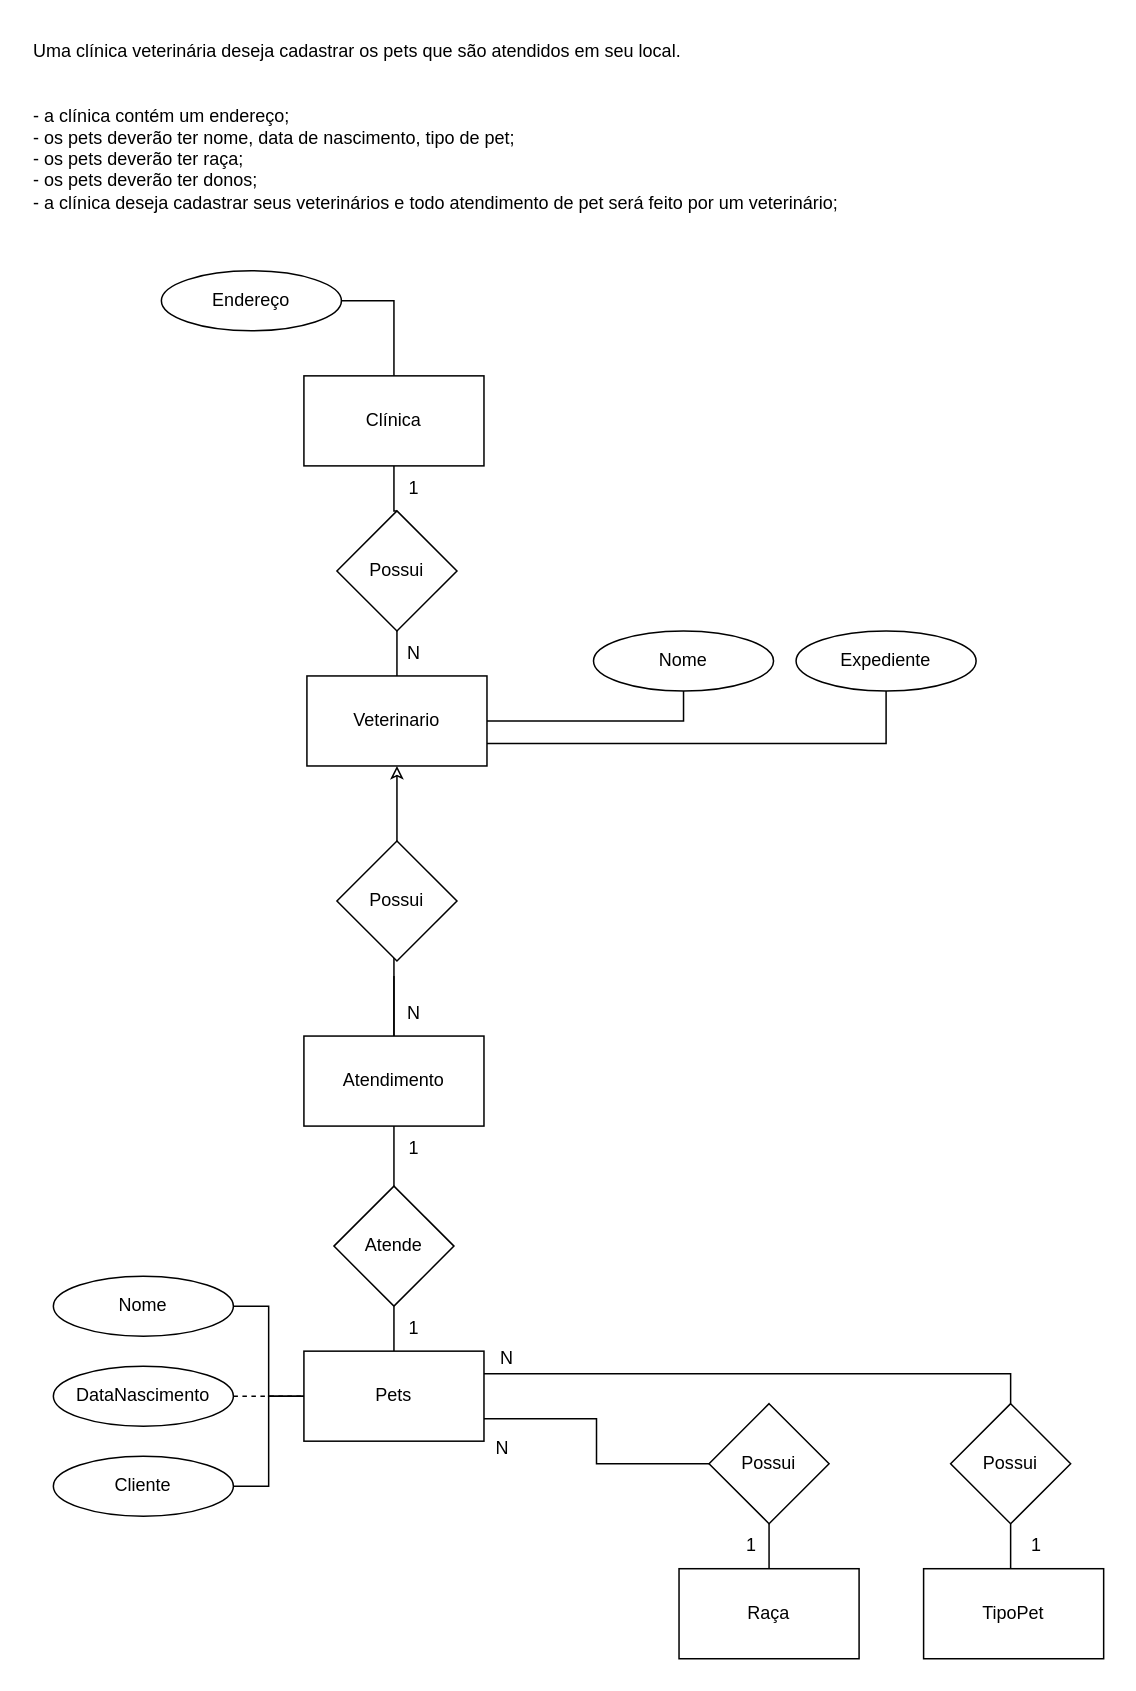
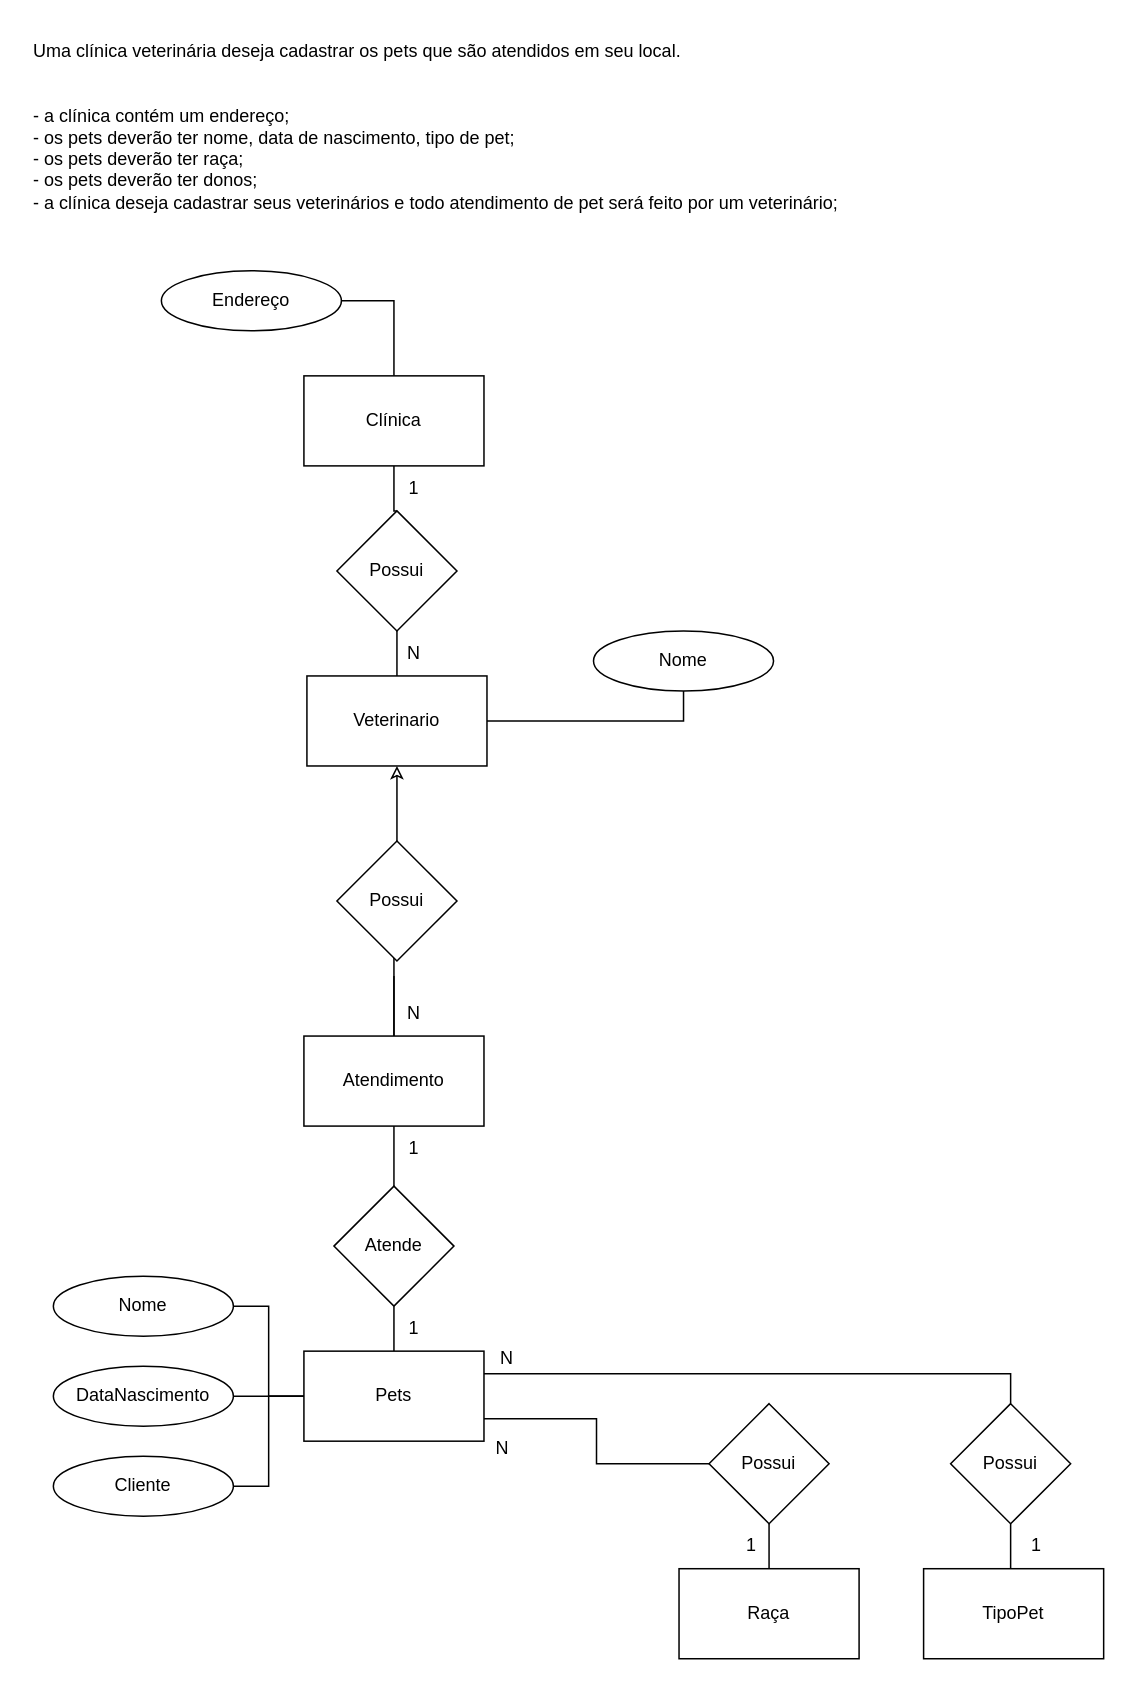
(886, 661) -> none
(713, 743) -> none
(250, 1396) -> (250, 1396)
